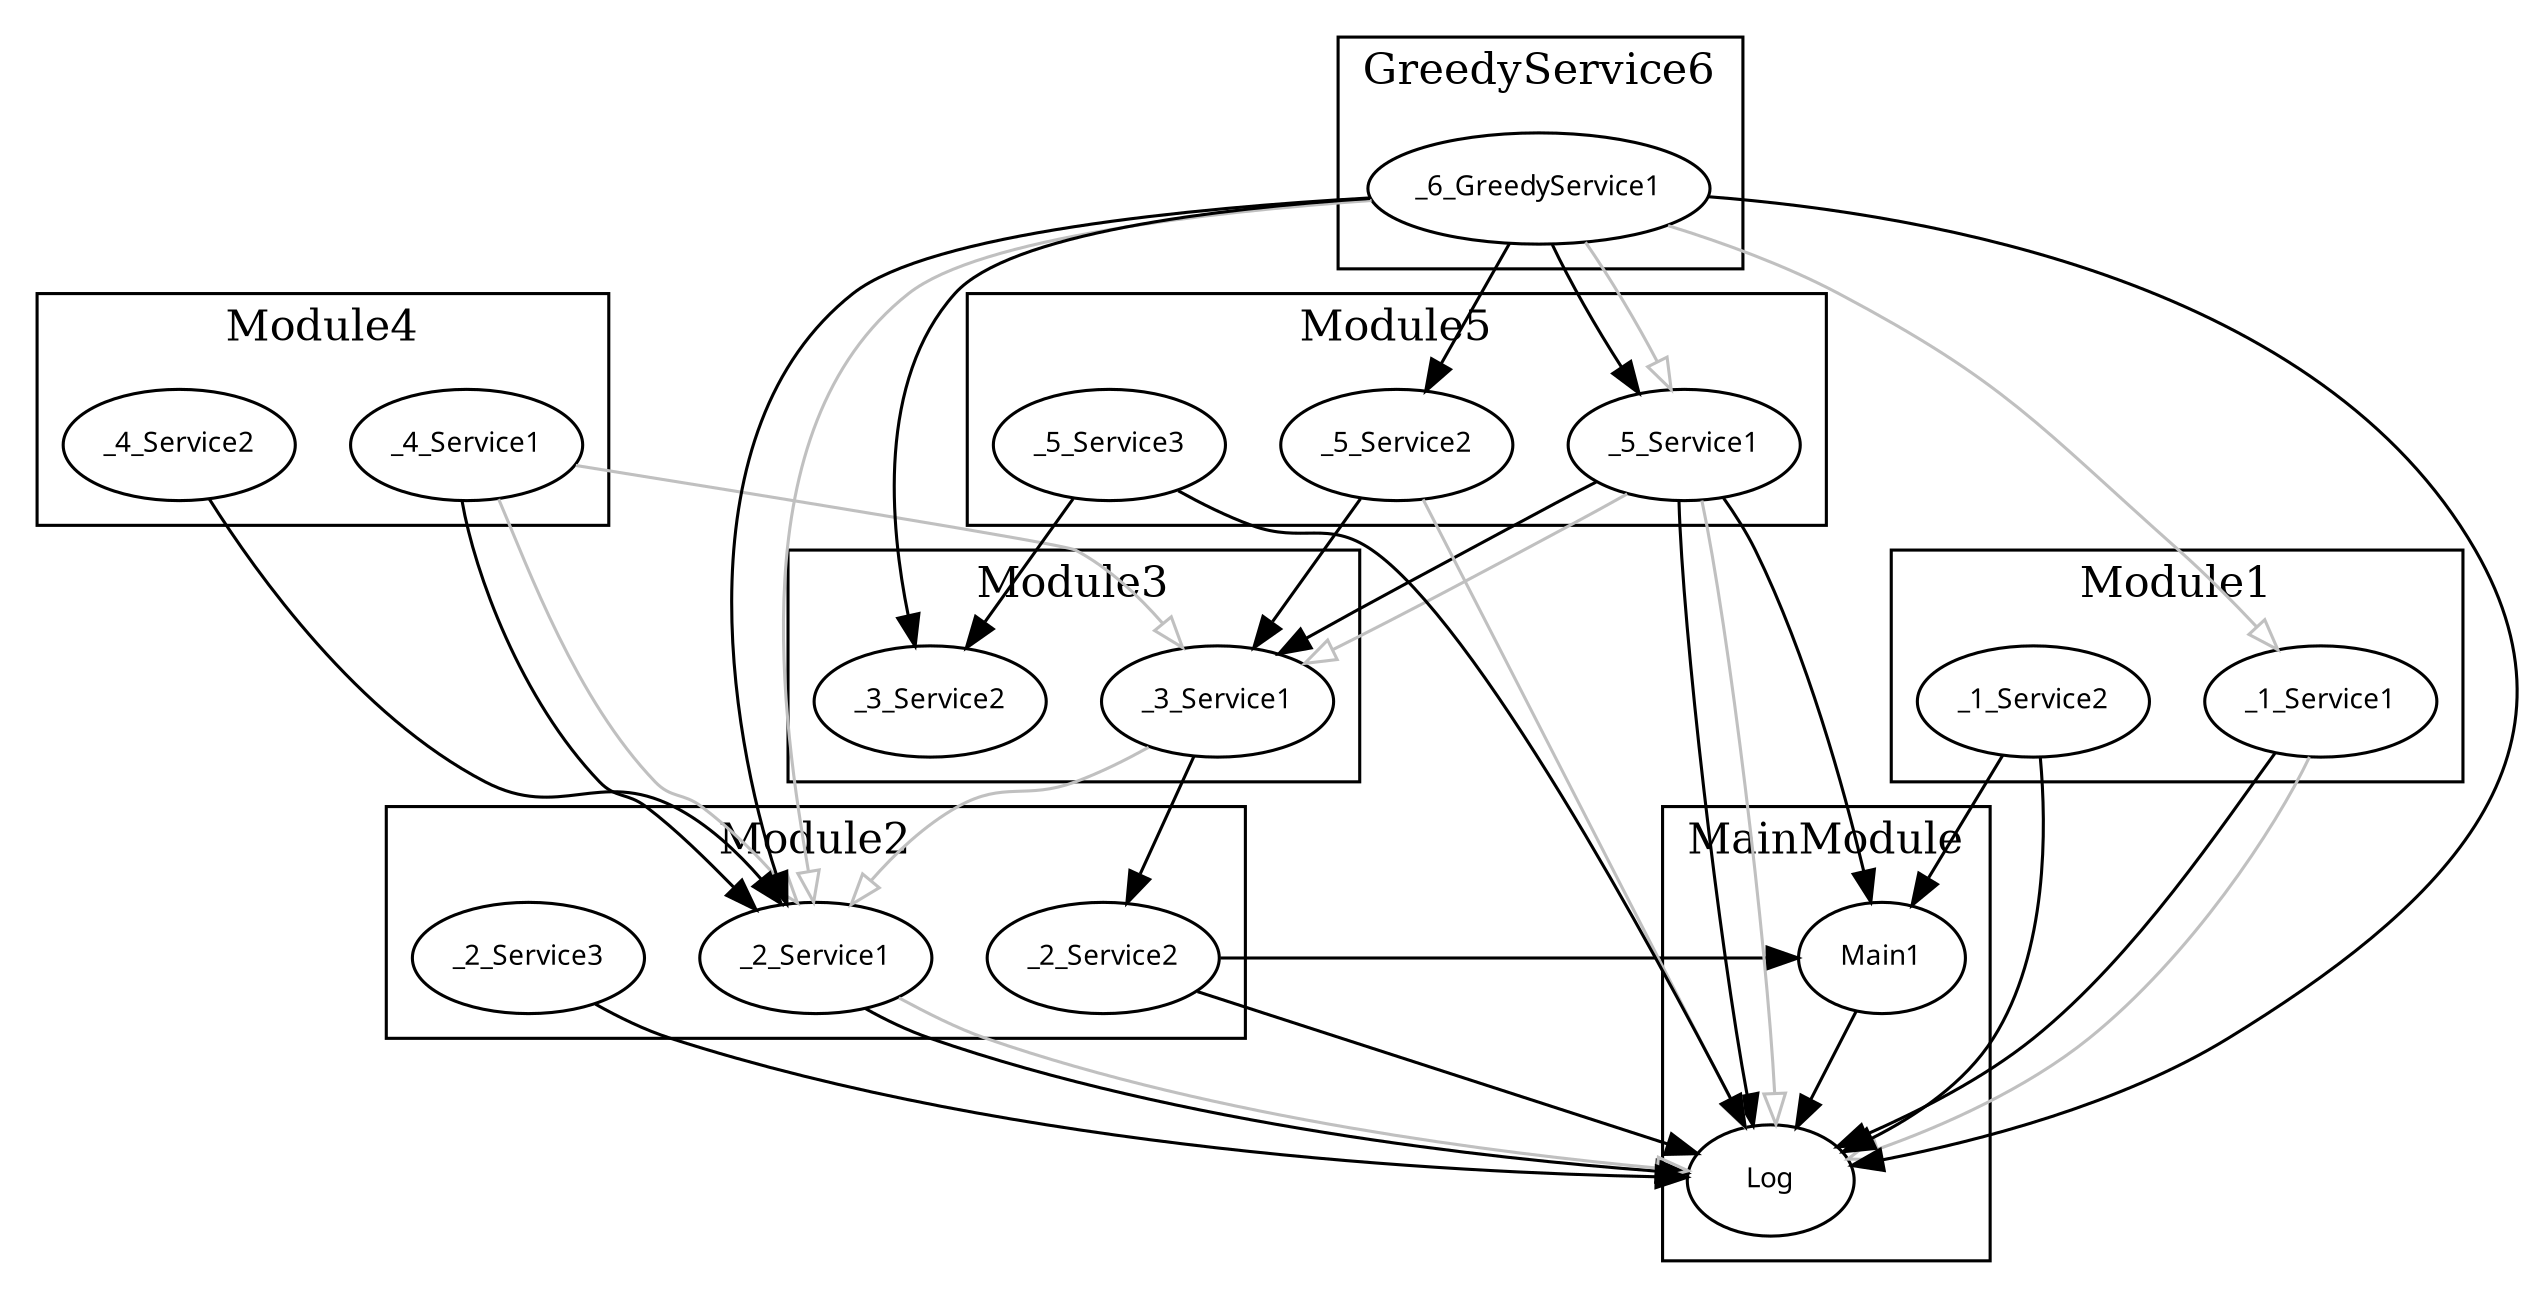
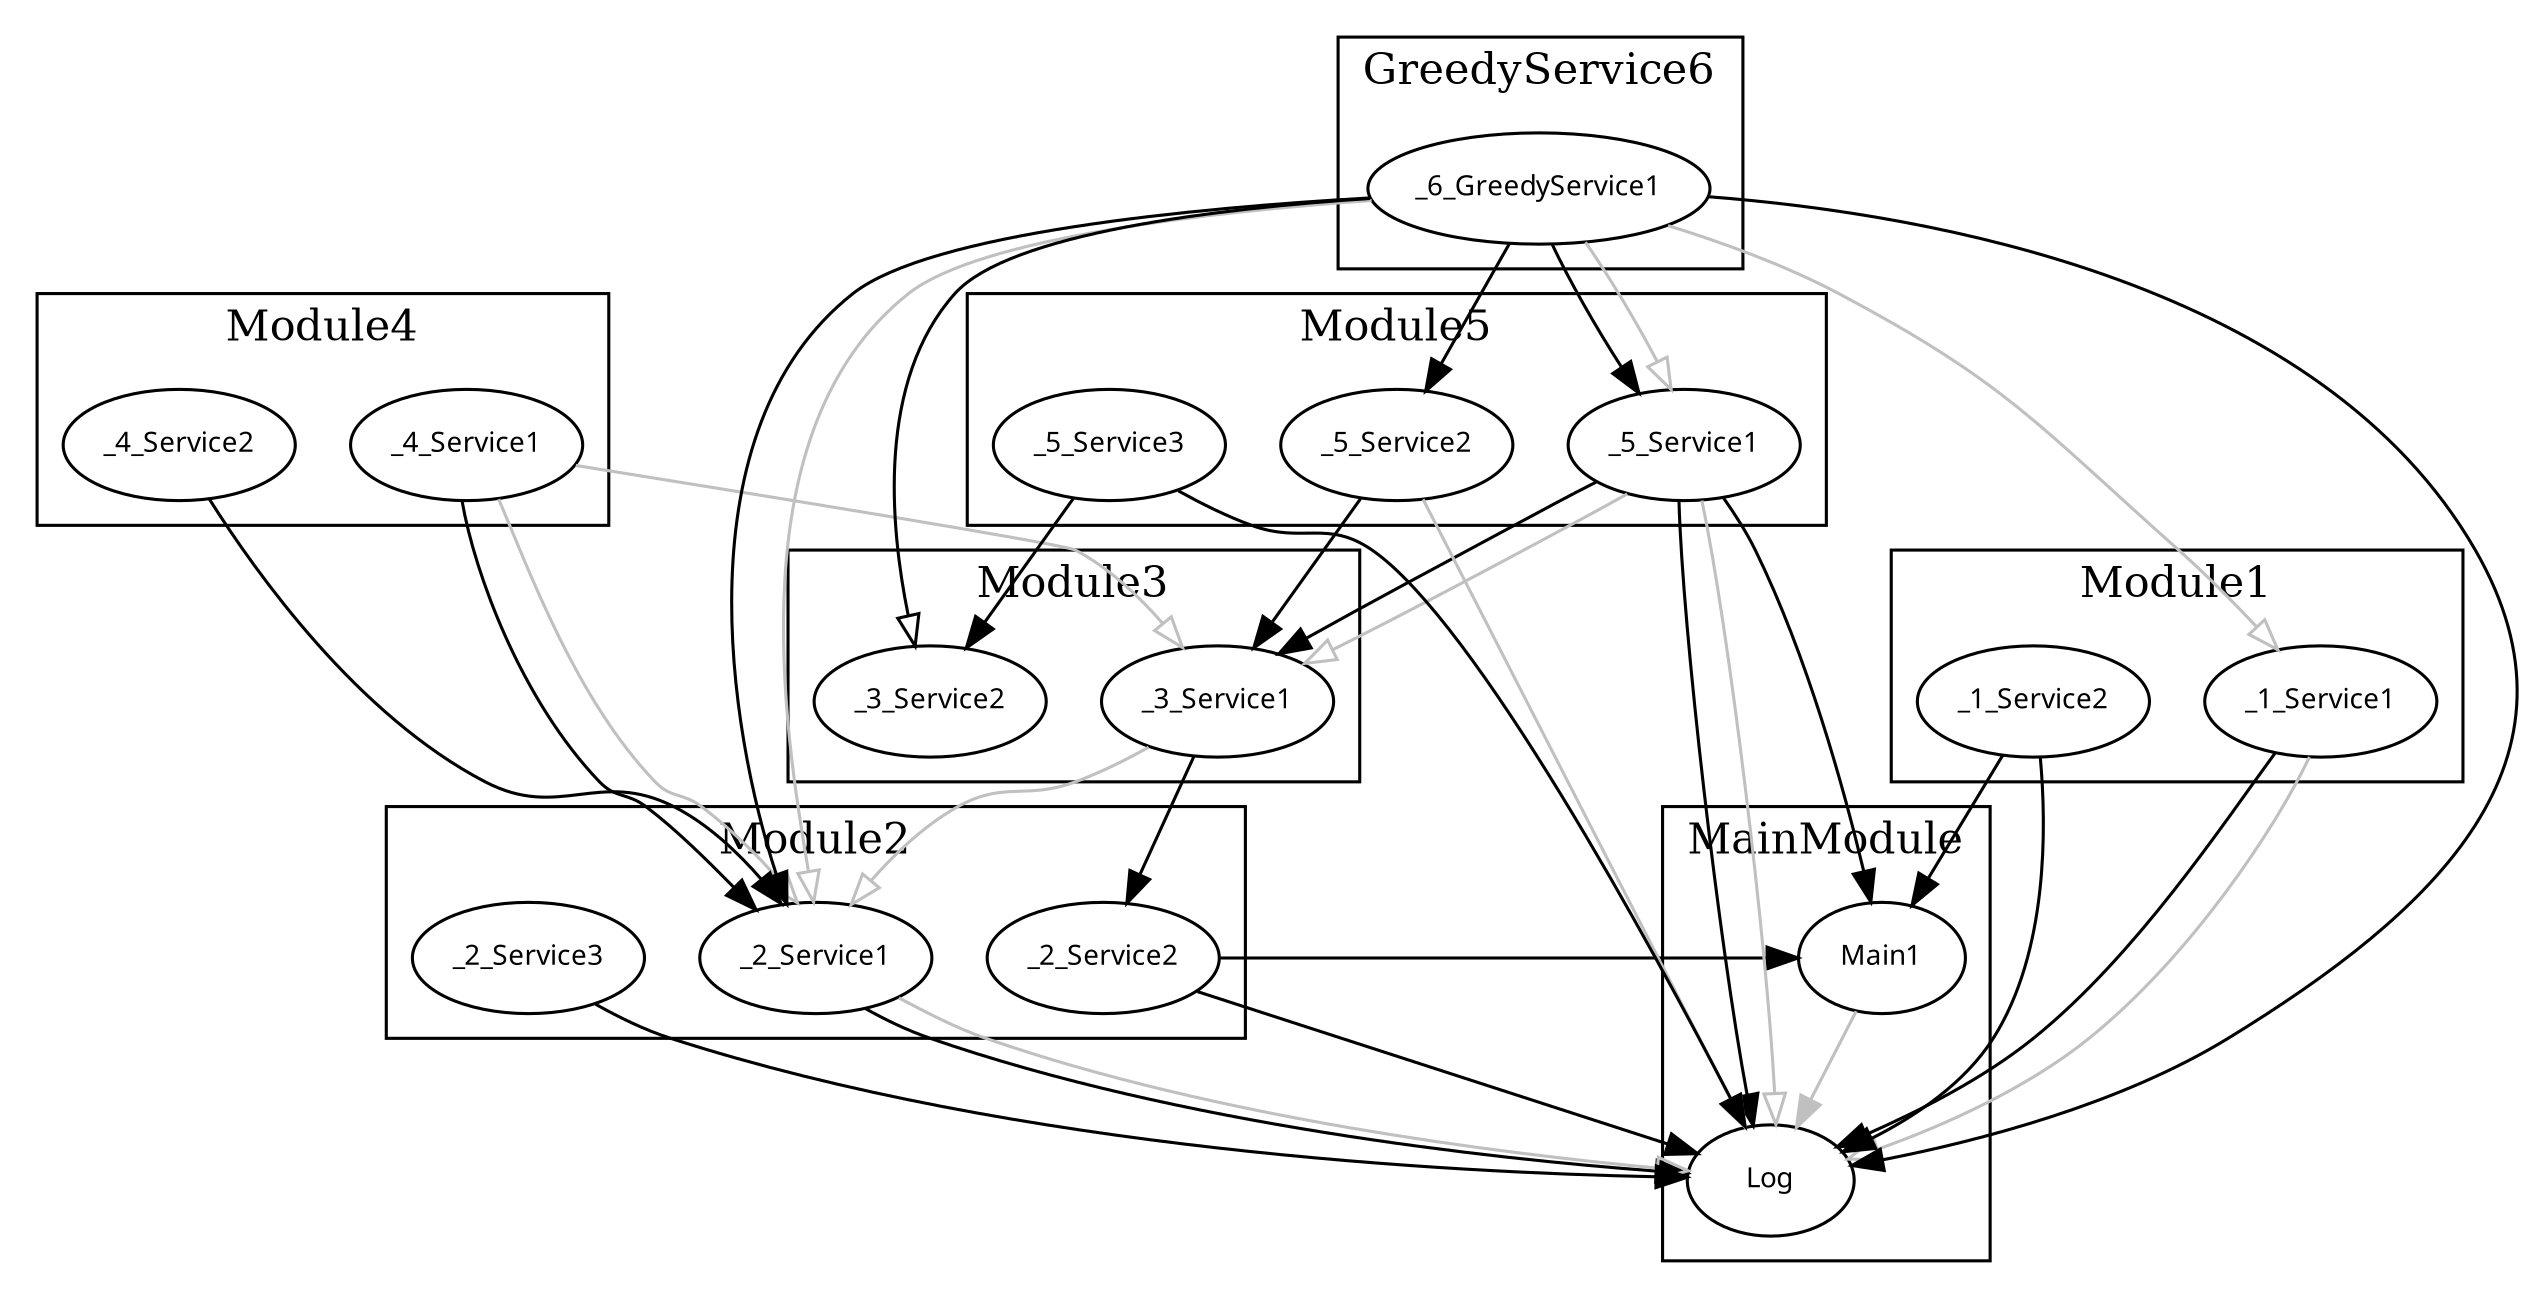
(938, 317) -> (938, 317)
(1833, 1055) -> (1833, 1055)
